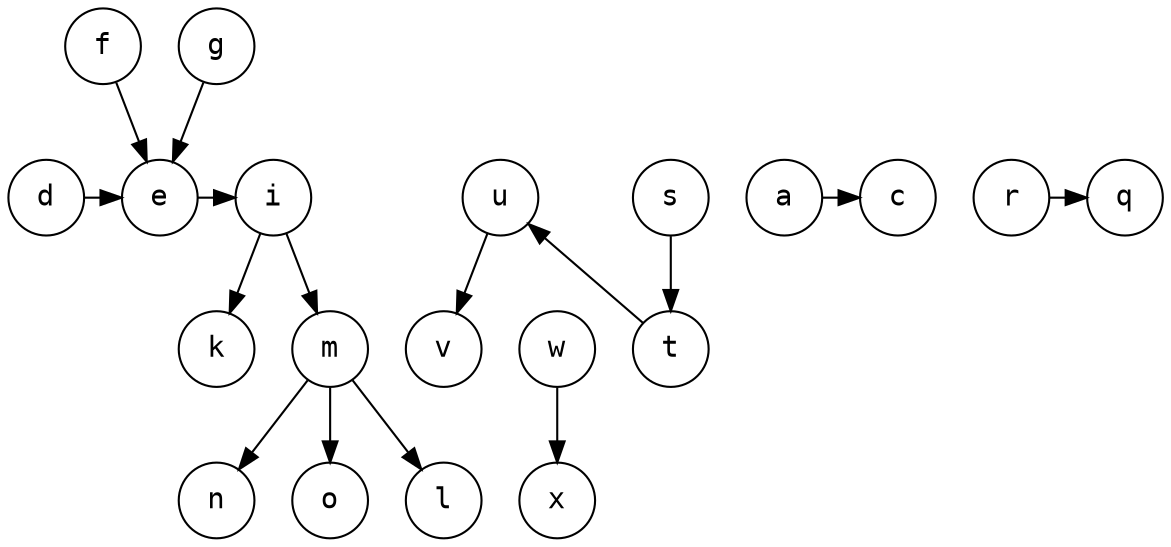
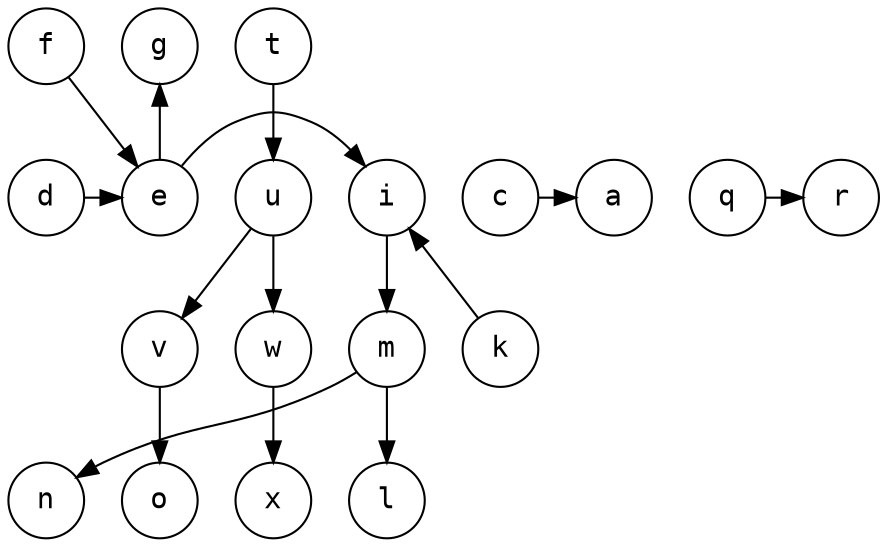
(192, 112) -> (160, 133)
(671, 198) -> none
(830, 198) -> (546, 198)
(1057, 198) -> (774, 198)
none -> (273, 263)
(249, 264) -> (450, 282)
(330, 414) -> (160, 414)
